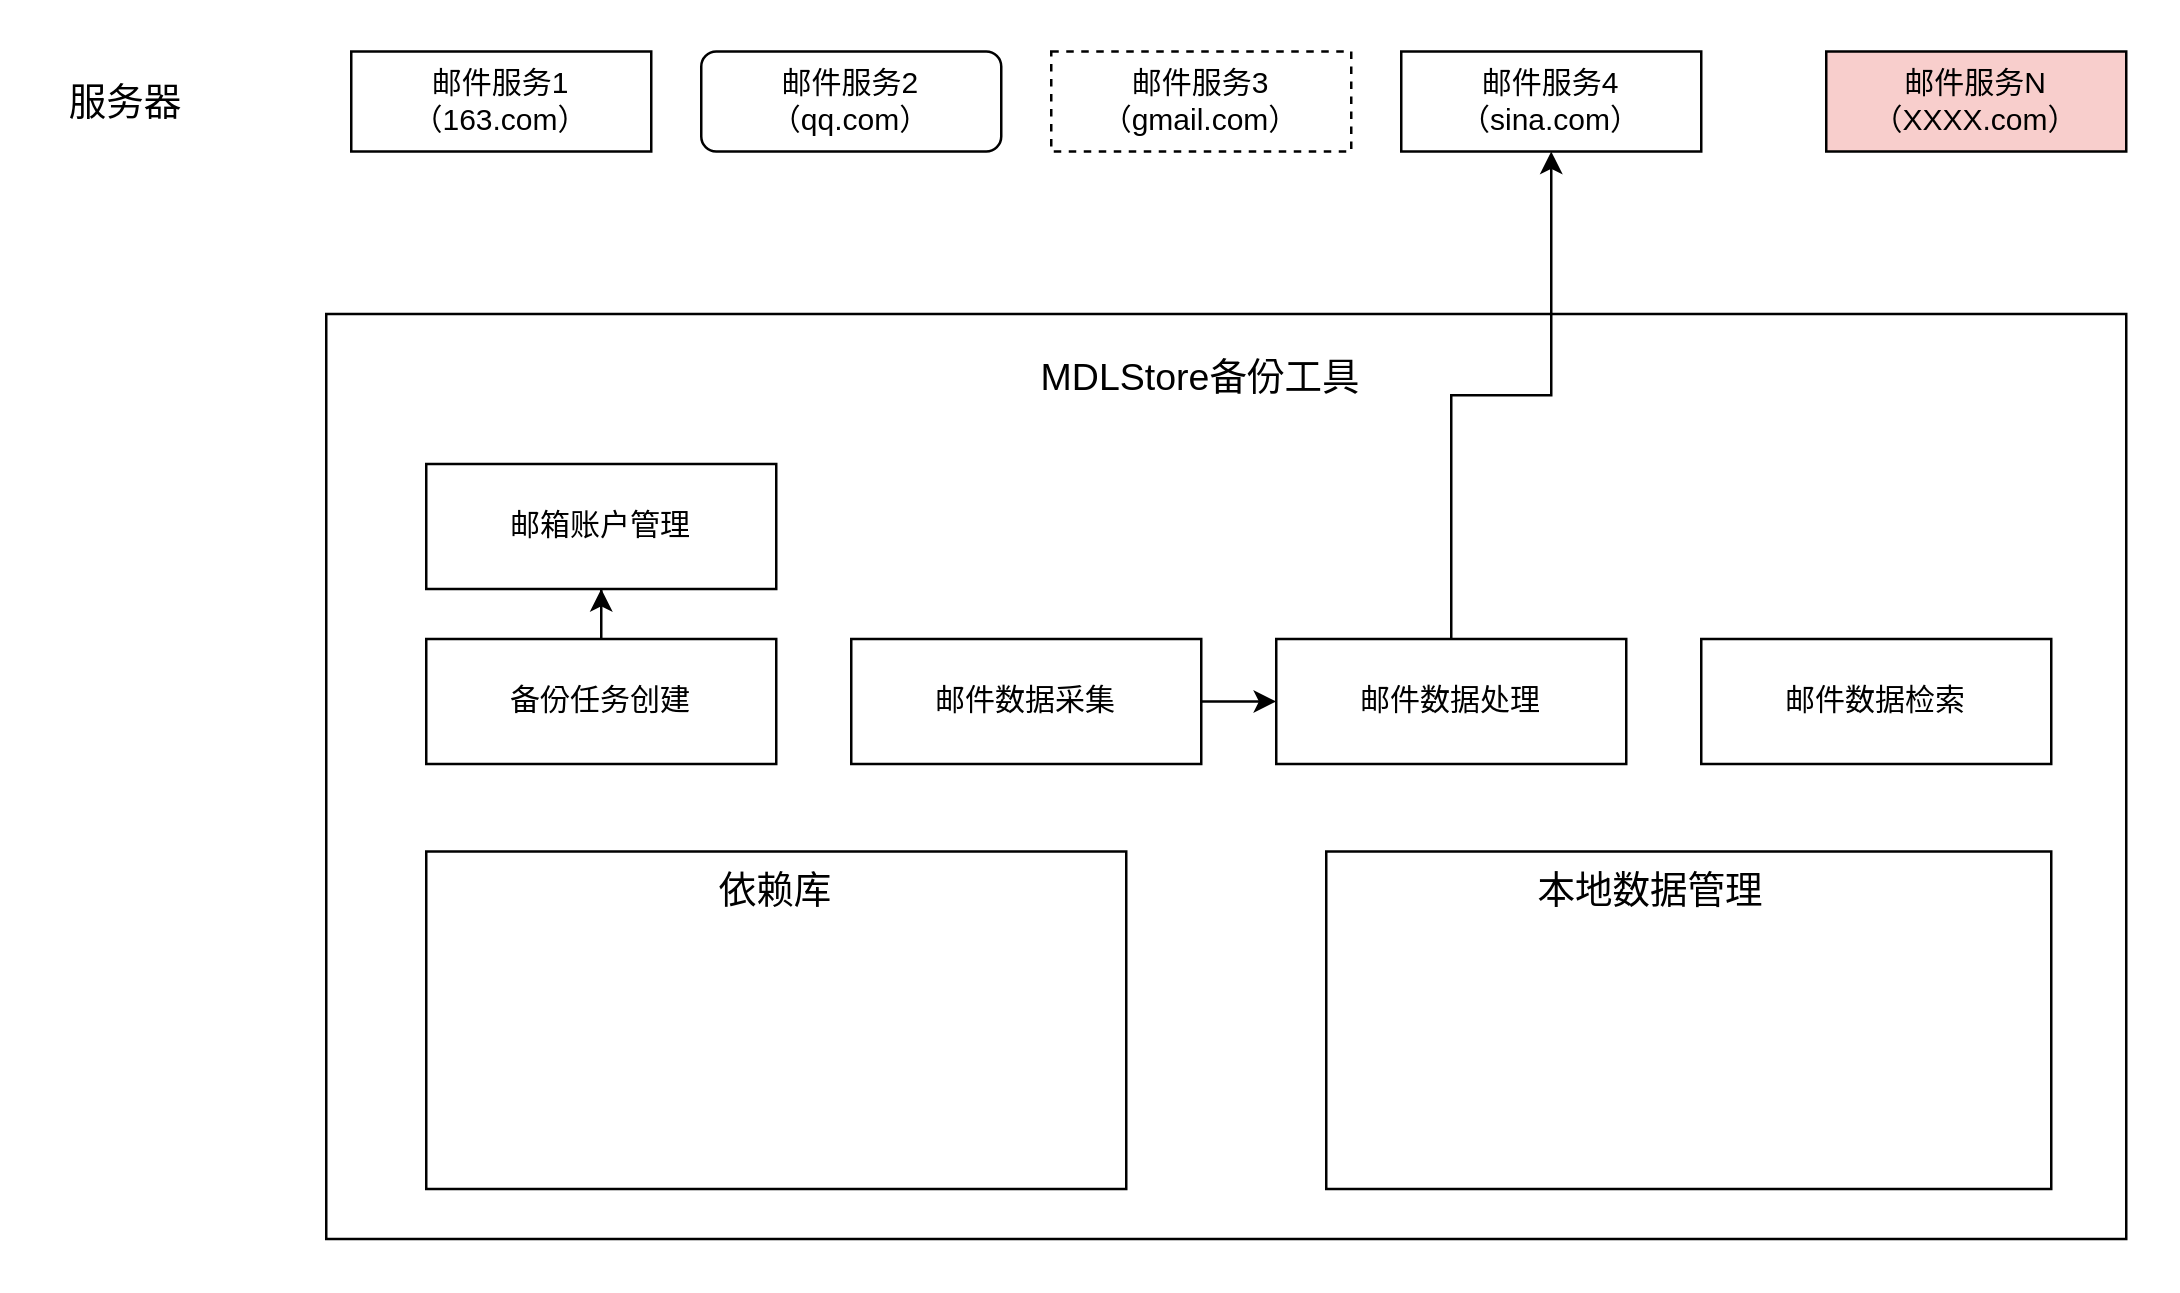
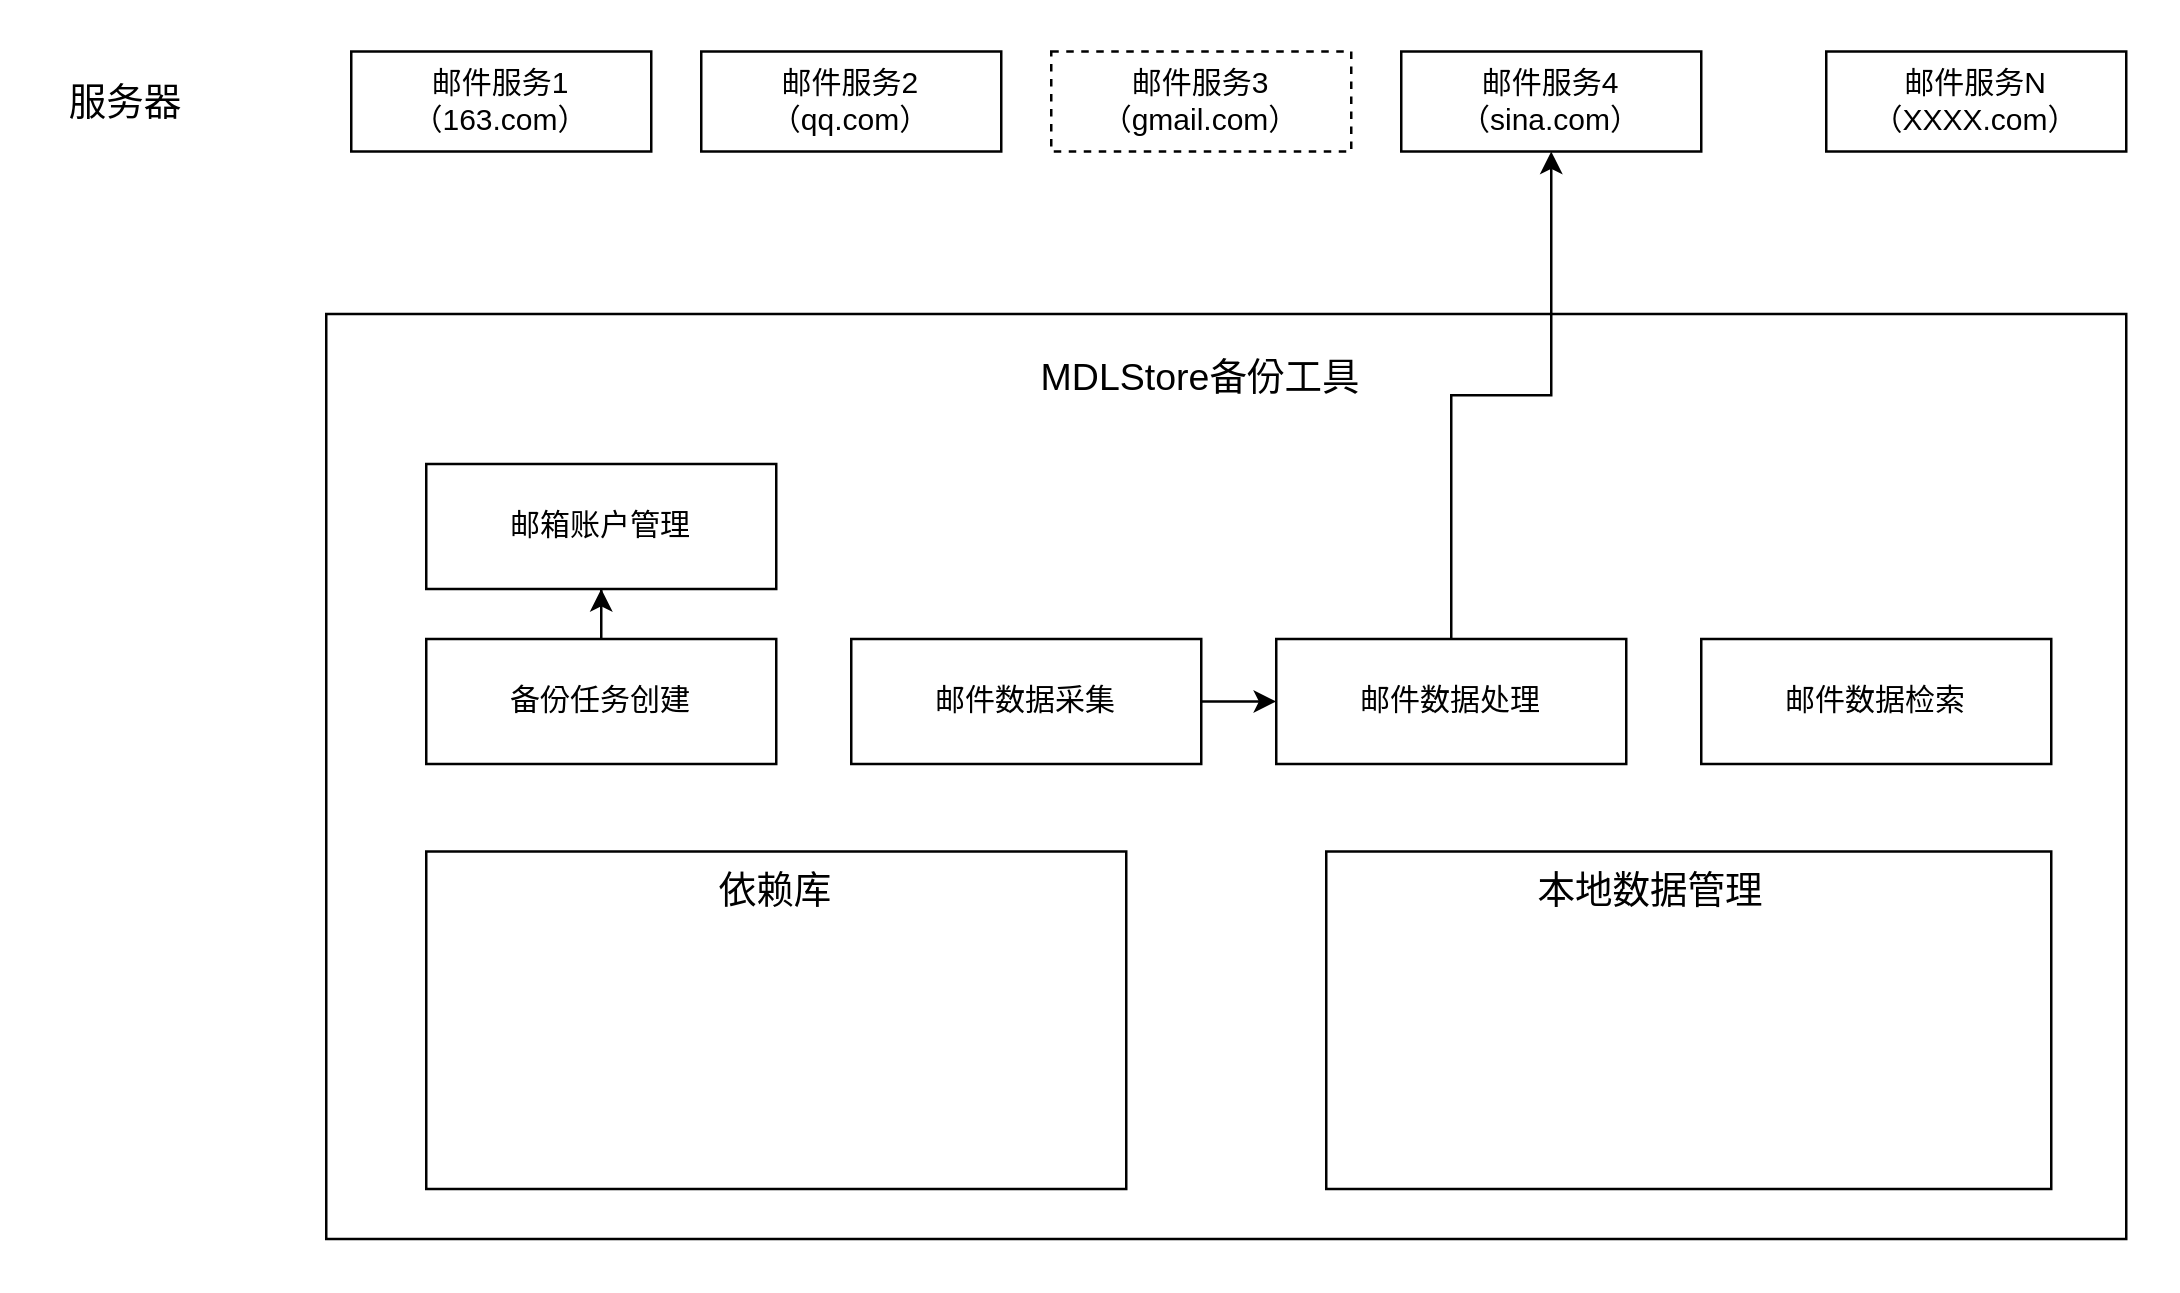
(851, 101) -> (851, 101)
(1976, 101) -> (1976, 101)
